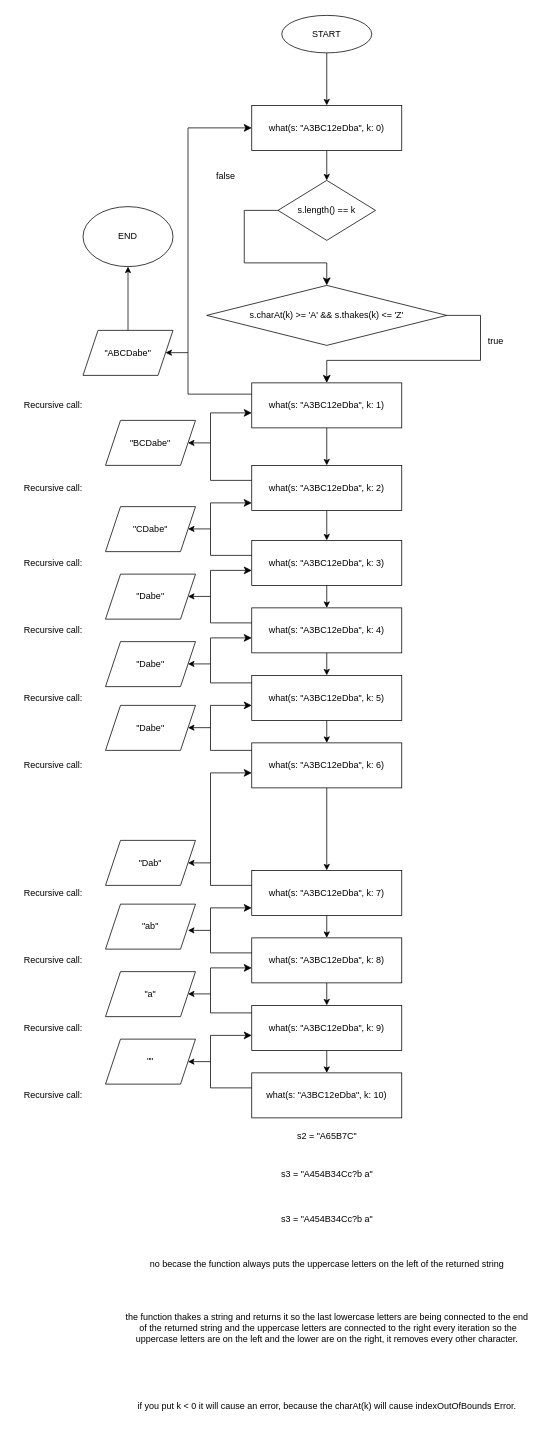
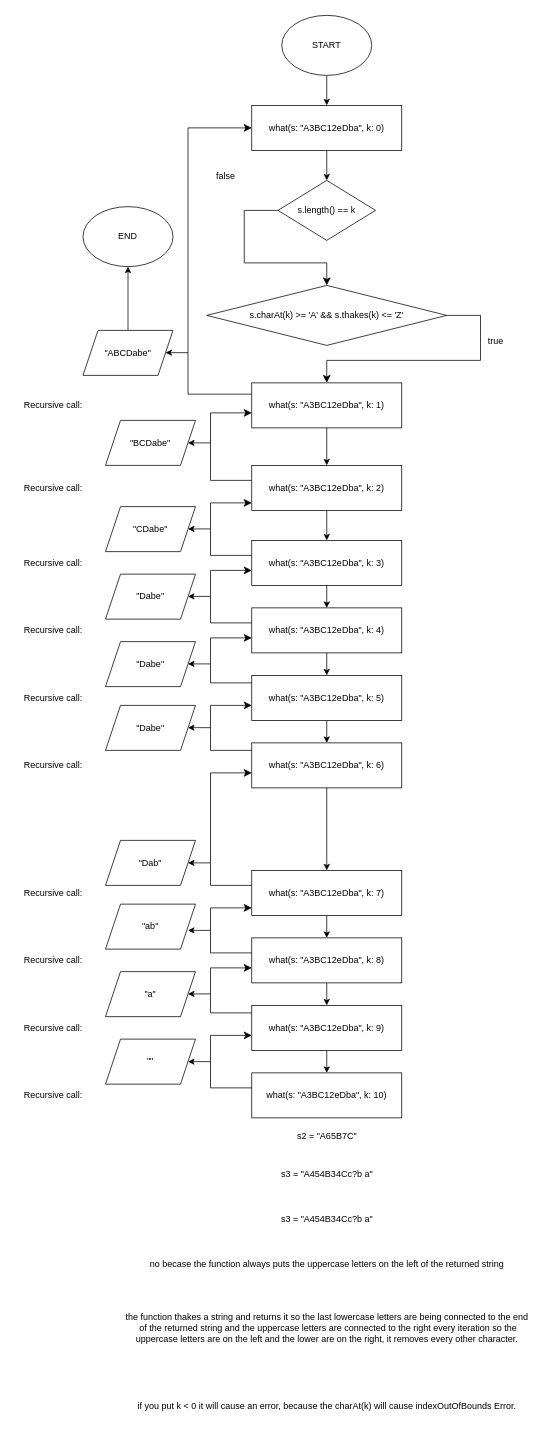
(327, 34) -> (327, 45)
